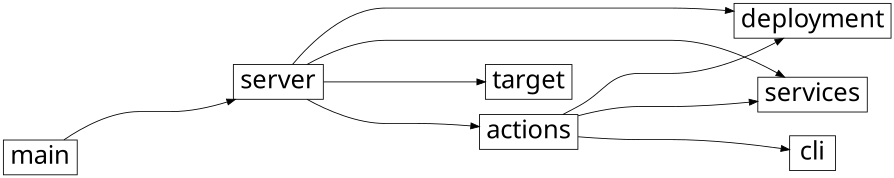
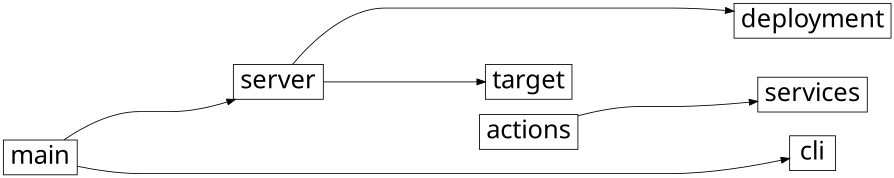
(543, 40) -> none
(666, 73) -> none
(387, 123) -> none
(680, 140) -> (429, 174)
